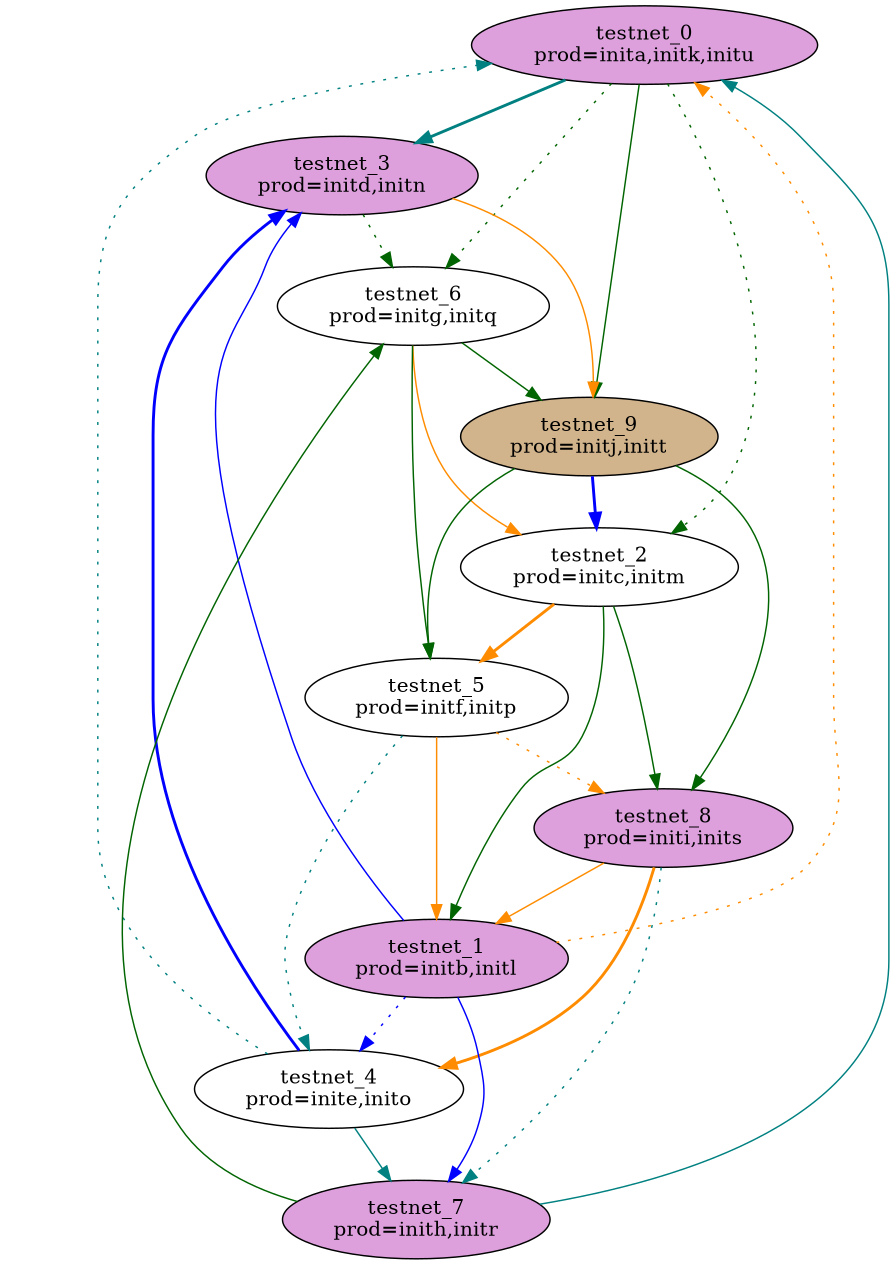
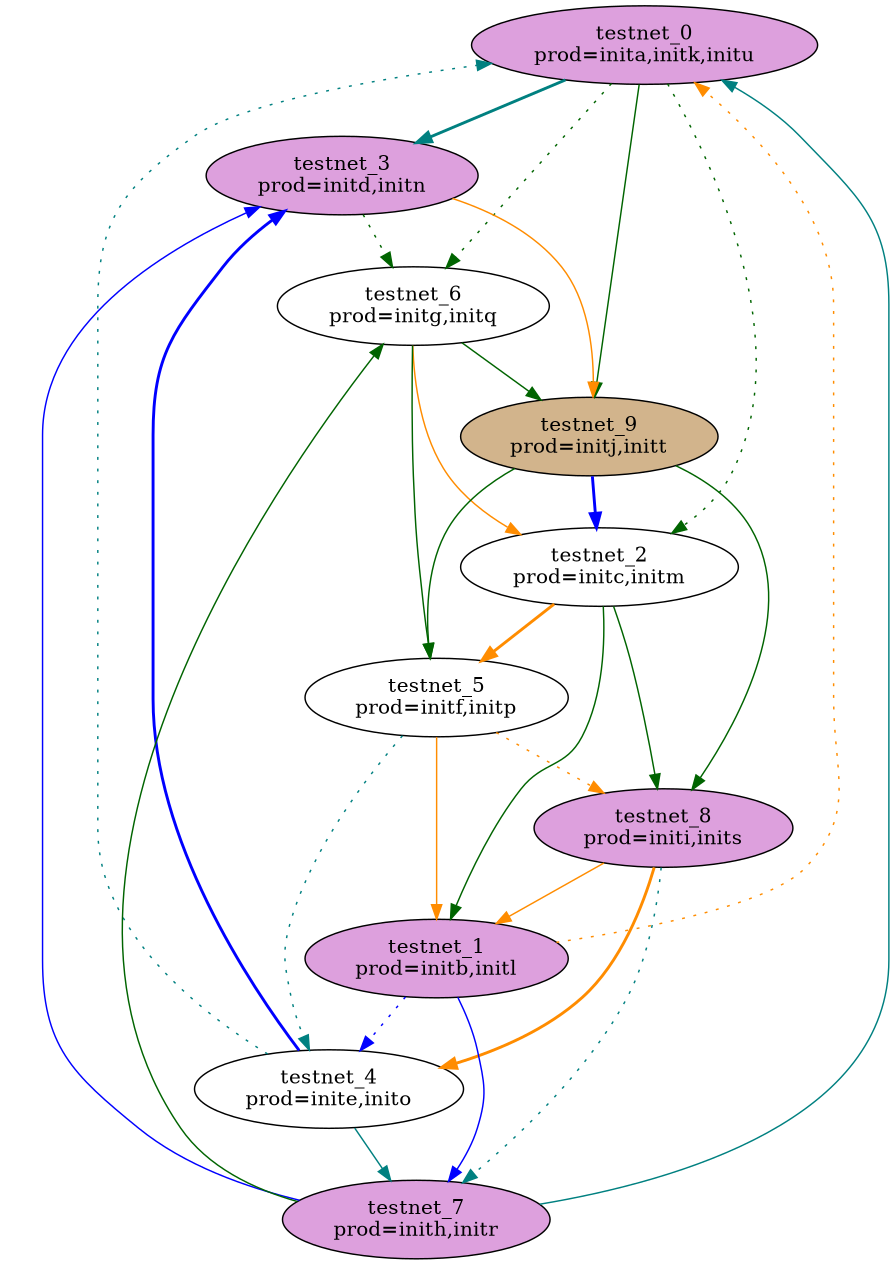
(245, 582) -> (43, 729)
